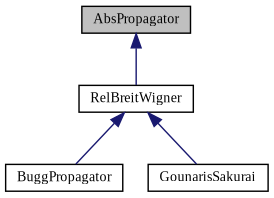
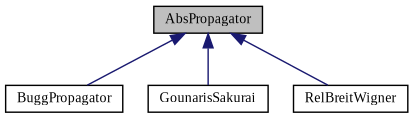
(95, 144) -> (130, 63)
(177, 144) -> (208, 67)
